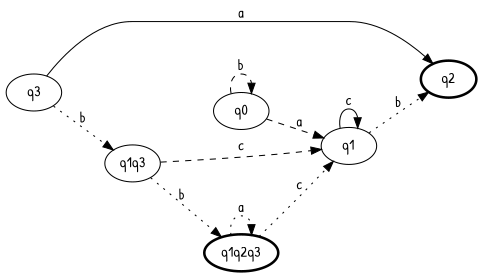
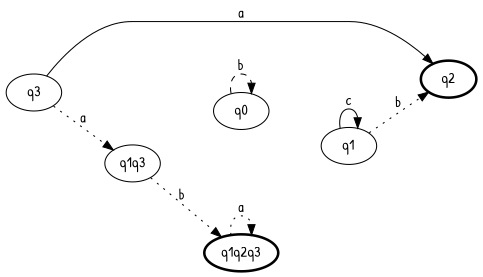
(83, 119) -> (83, 119)
(290, 127) -> none
(236, 158) -> none
(293, 203) -> none
